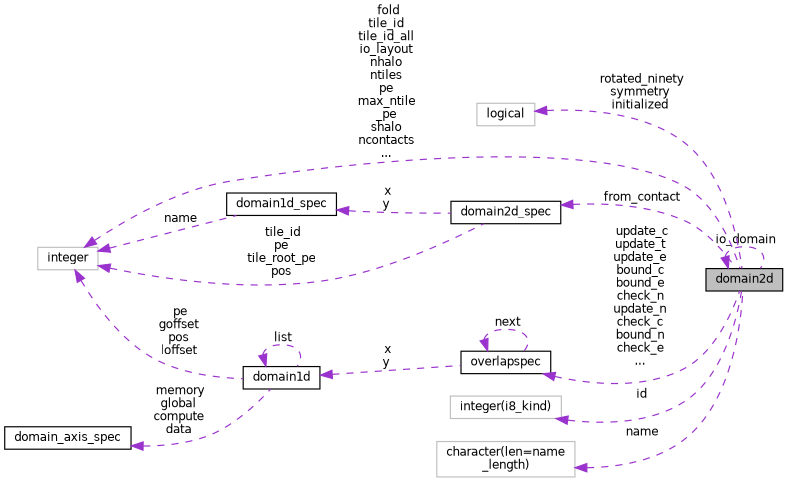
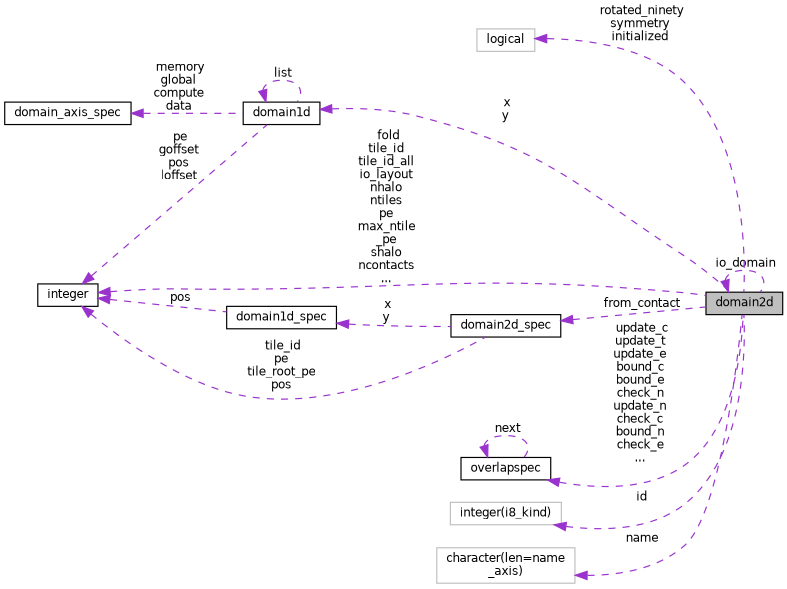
(179, 219) -> (179, 298)
(68, 259) -> (68, 295)
(397, 370) -> (546, 165)
(506, 459) -> (506, 565)
